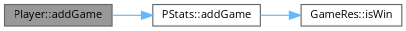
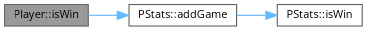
(58, 15) -> (46, 15)
(351, 15) -> (320, 15)
